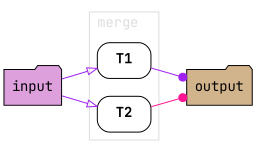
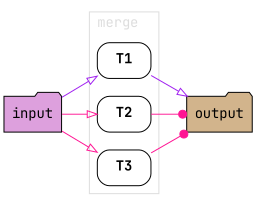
(165, 72) -> (165, 83)
(75, 100) -> (75, 114)
none -> (124, 168)
